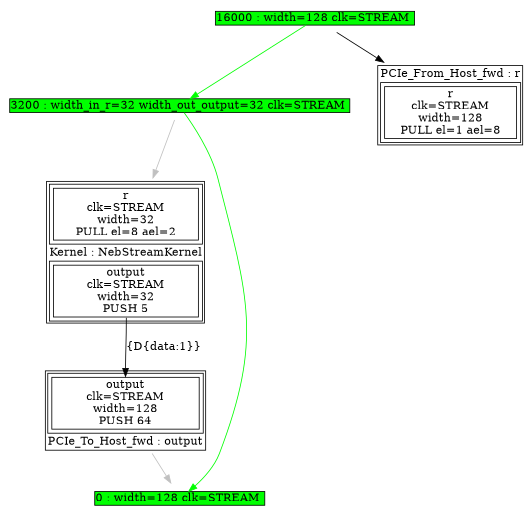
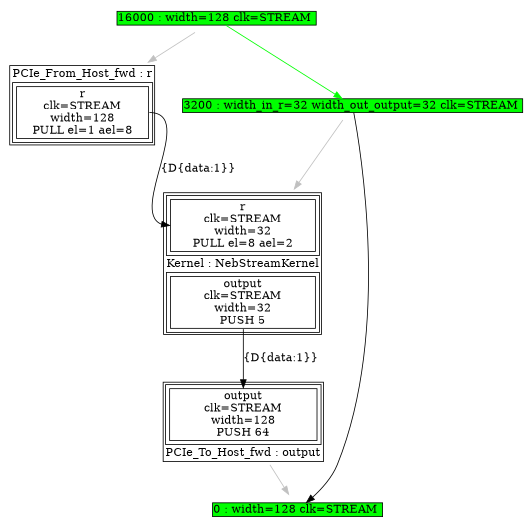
(357, 45) -> (175, 45)
none -> (161, 165)
(244, 300) -> (367, 310)
